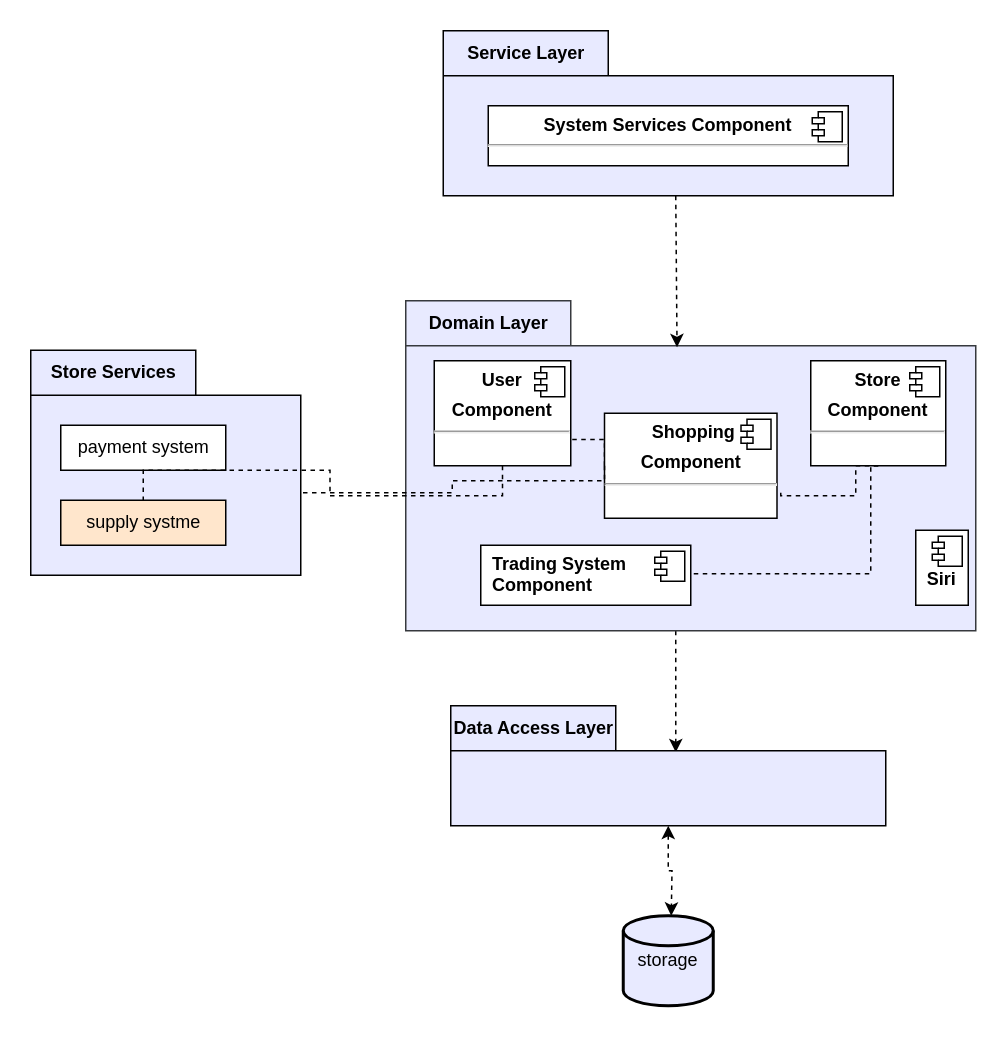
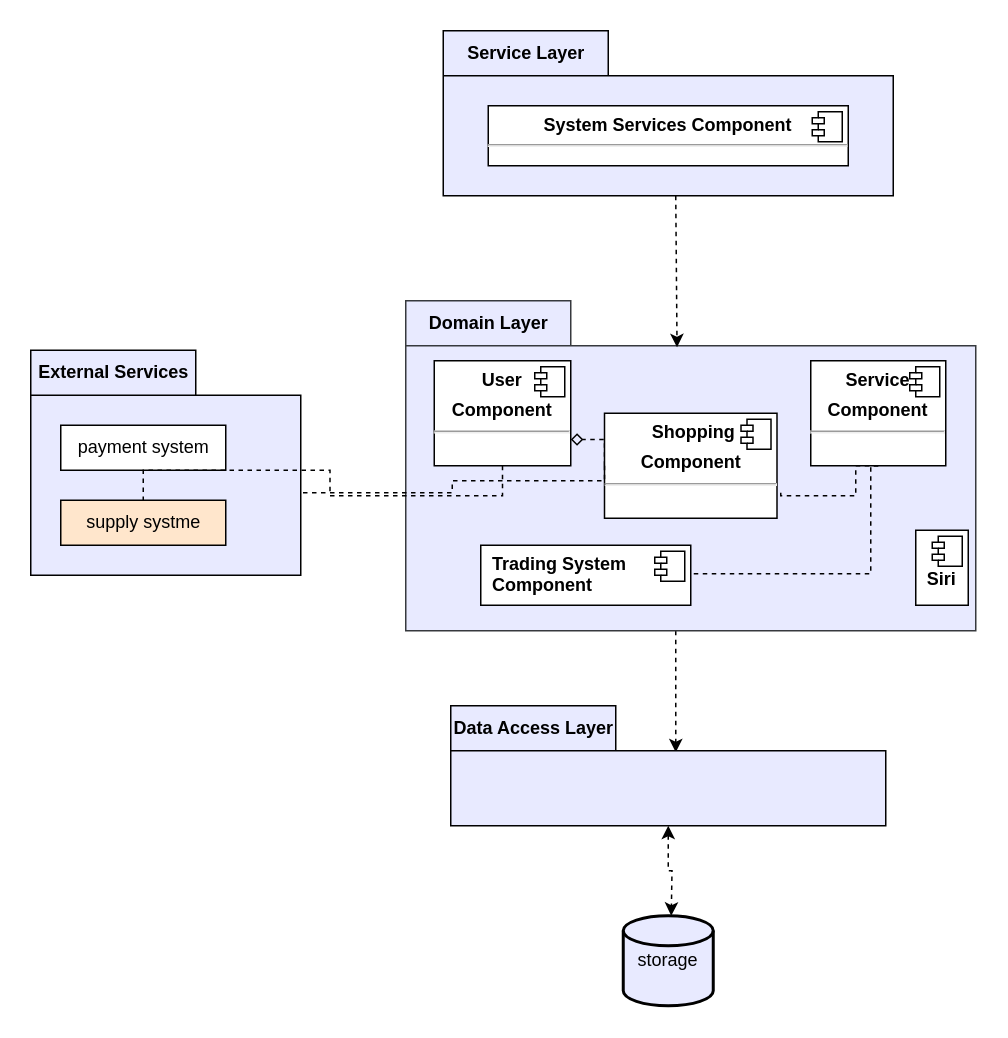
(856, 361) -> (856, 361)
(114, 373) -> (114, 373)
(577, 440) -> (583, 440)
